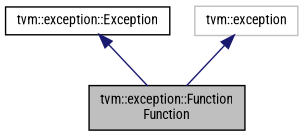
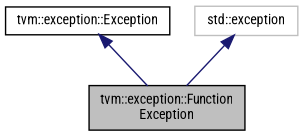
(246, 21) -> (246, 21)
(167, 108) -> (167, 108)
